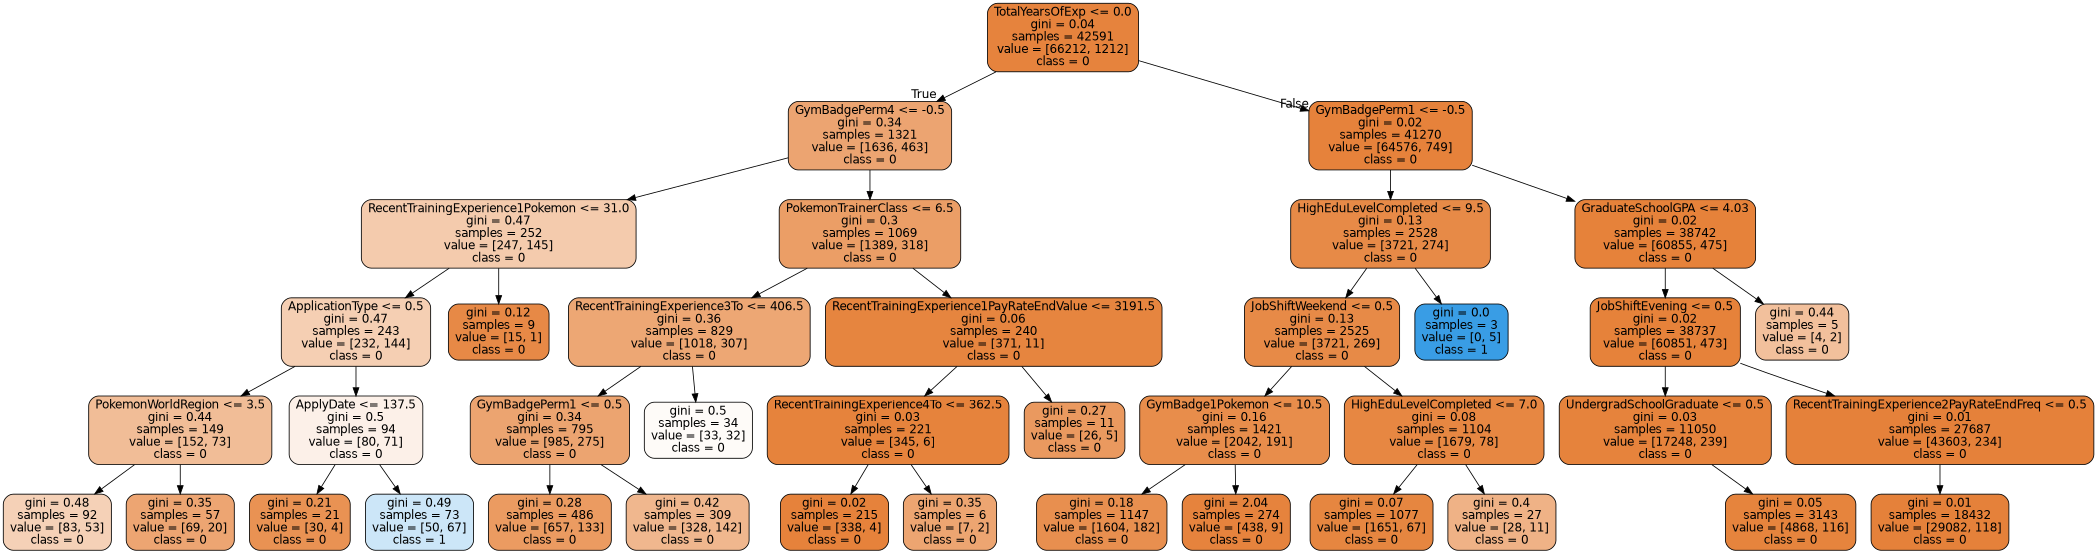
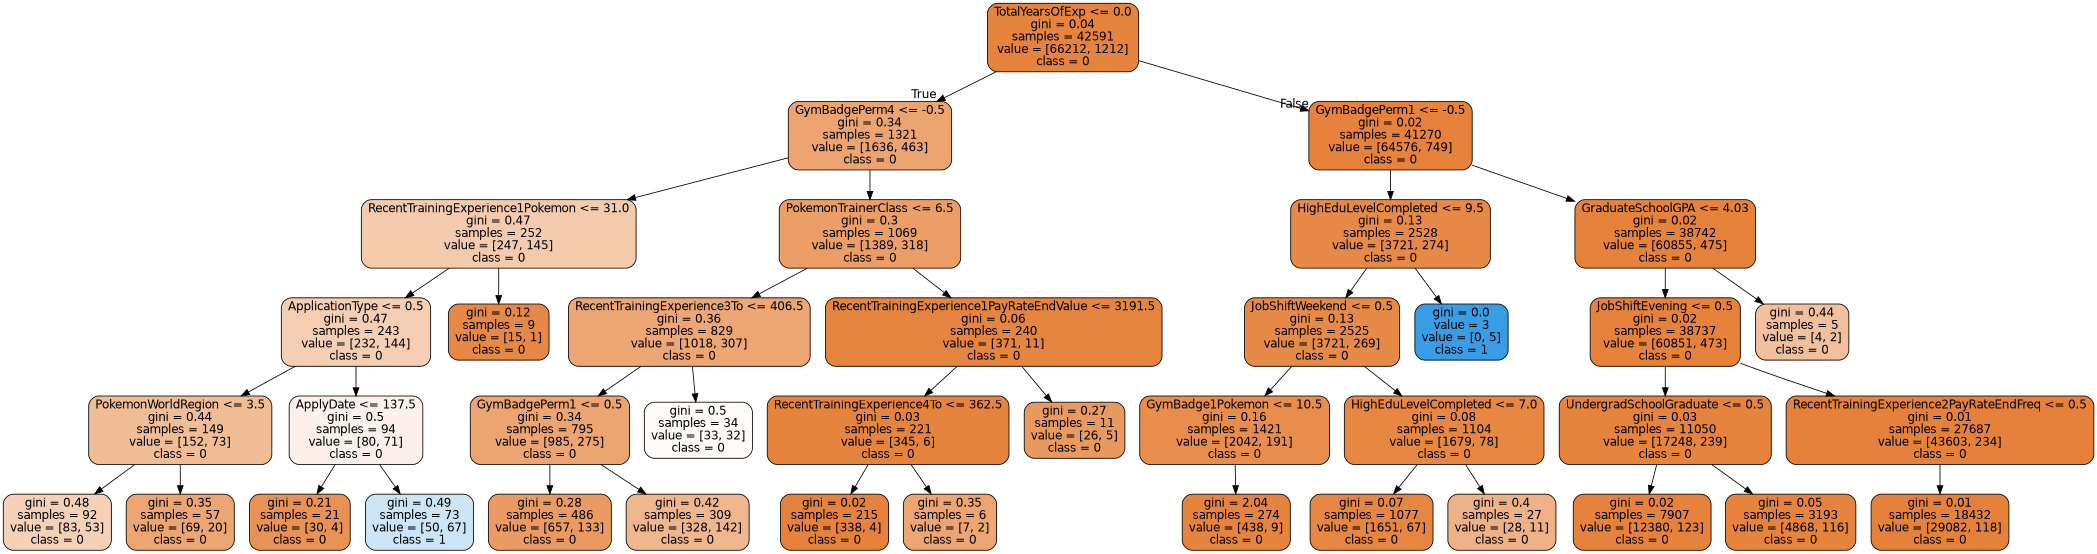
(1461, 332) -> (1461, 332)
(1102, 522) -> none
none -> (1642, 522)
(1791, 522) -> (1791, 522)
